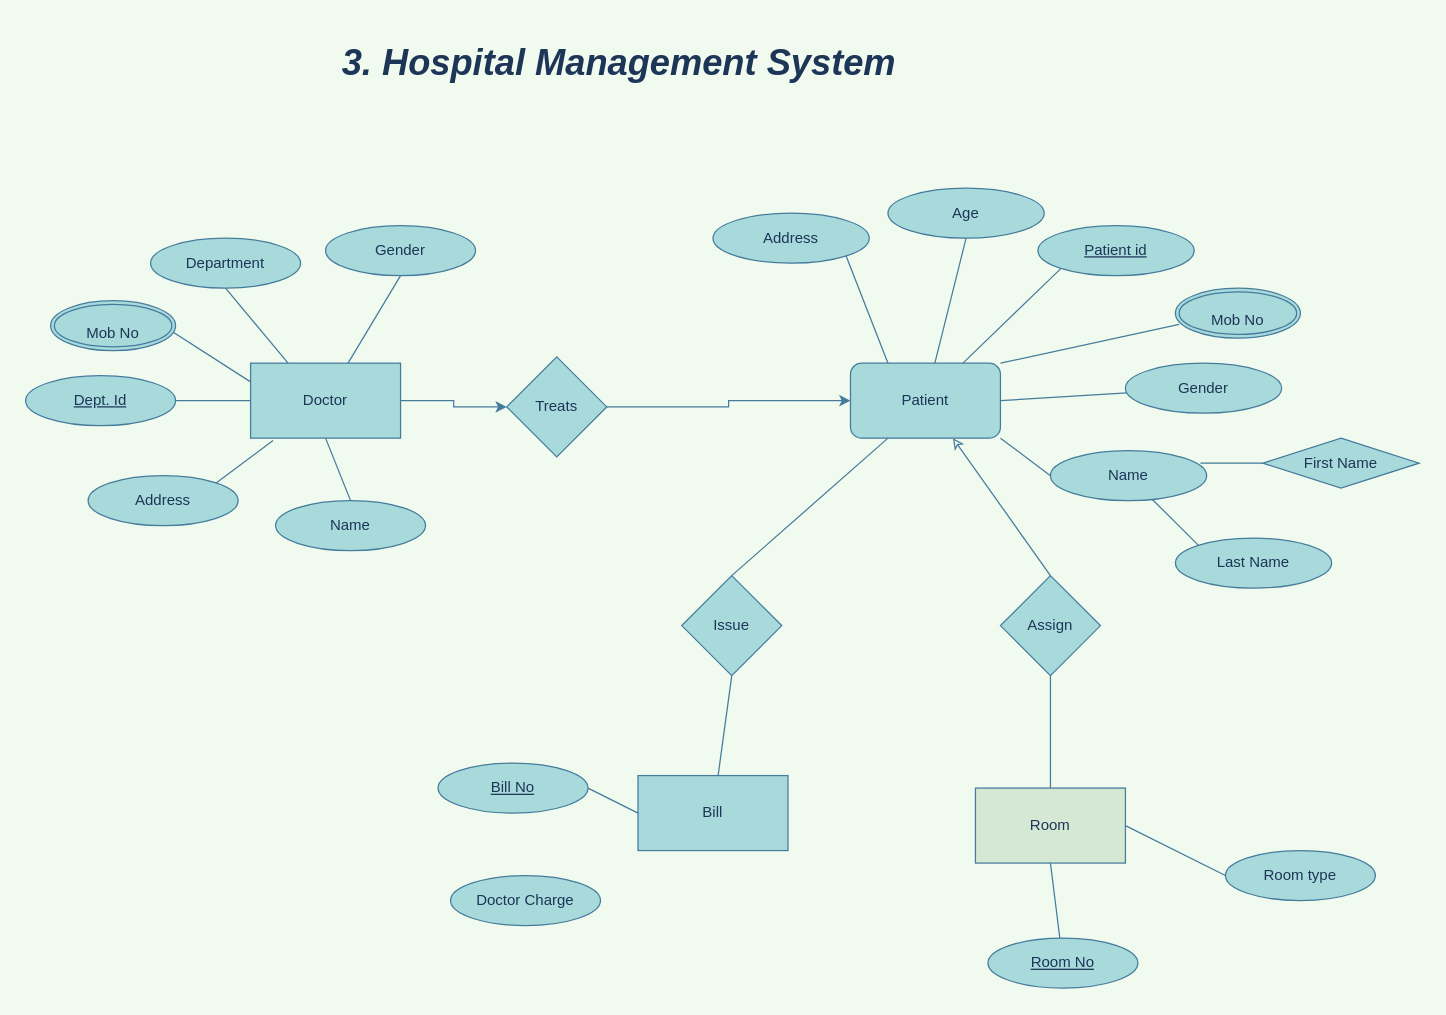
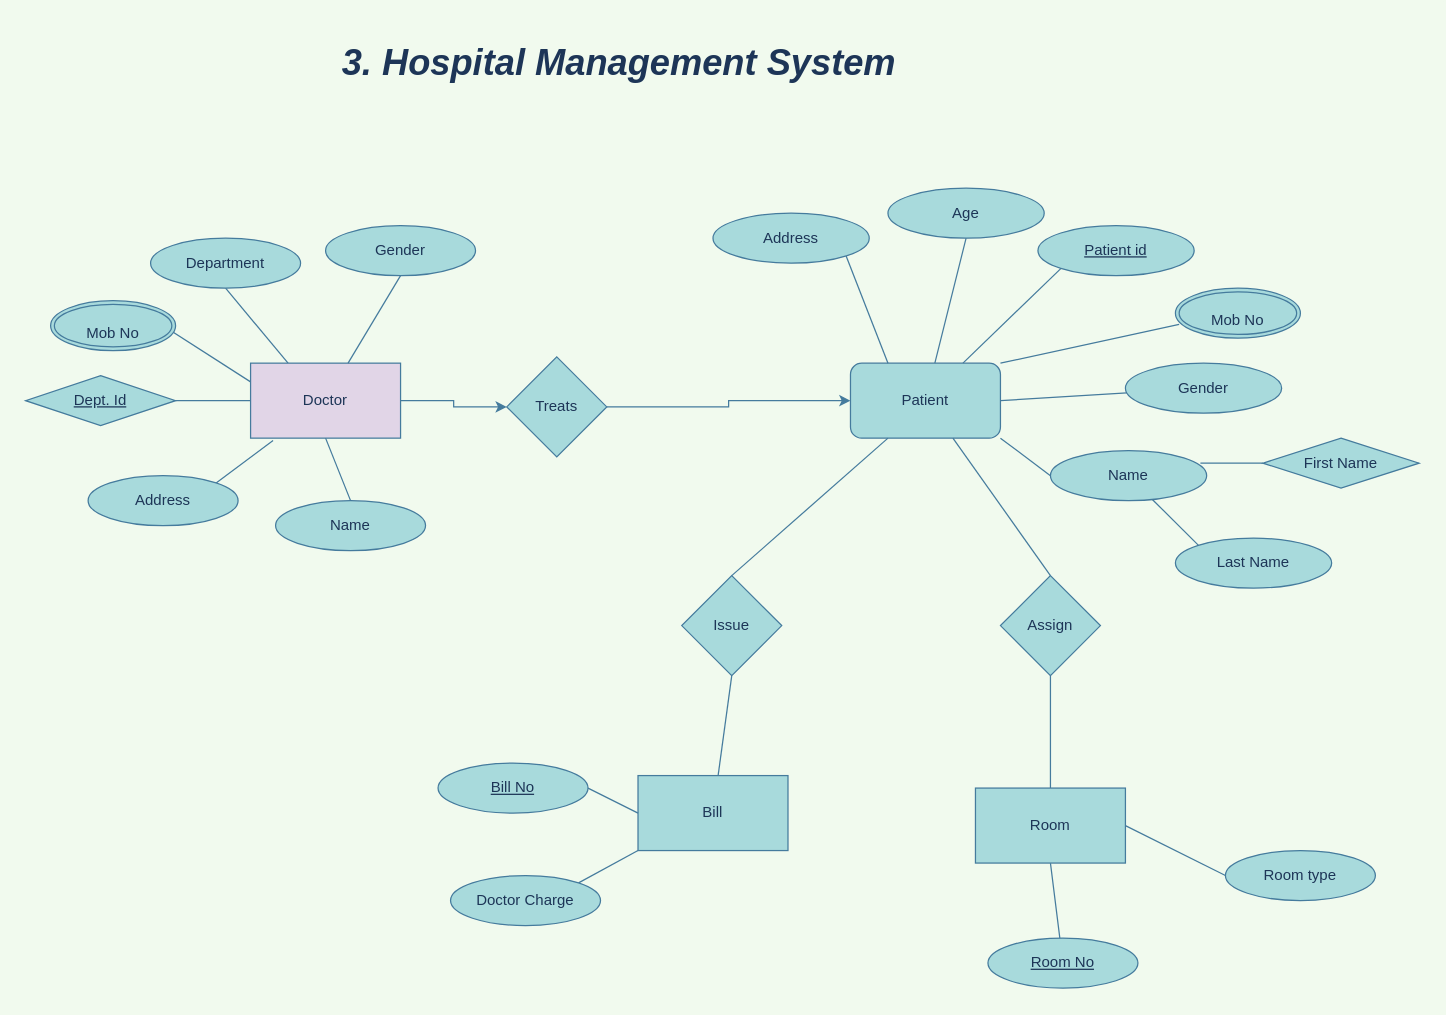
(101, 401) -> (101, 401)
(326, 401) -> (326, 401)
(958, 445) -> (956, 442)
(1051, 826) -> (1051, 826)
none -> (608, 867)
